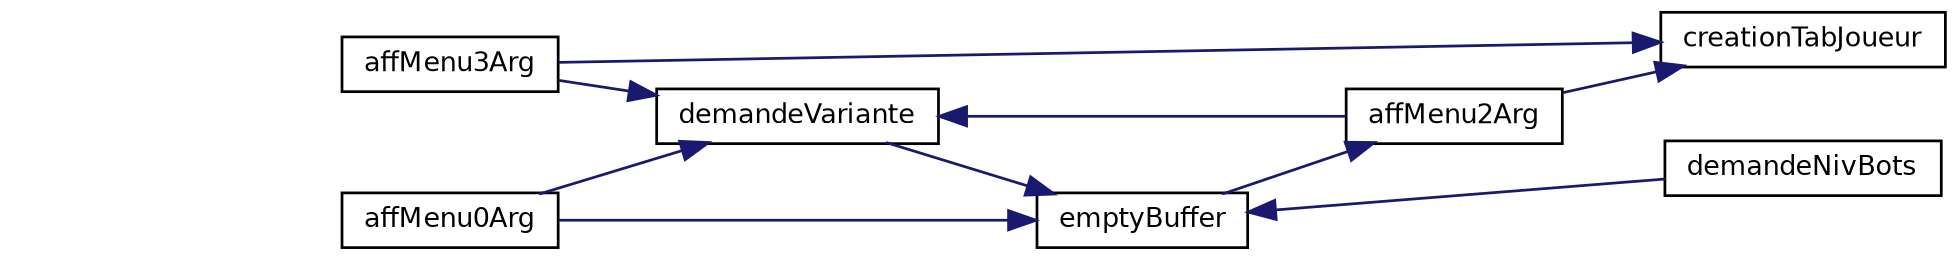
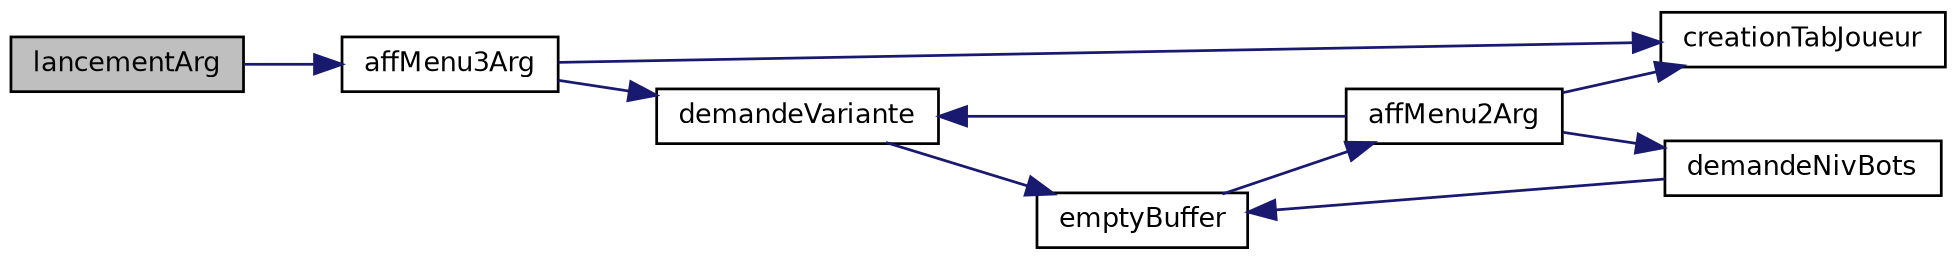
none -> (127, 64)
none -> (1600, 138)
(450, 220) -> none
